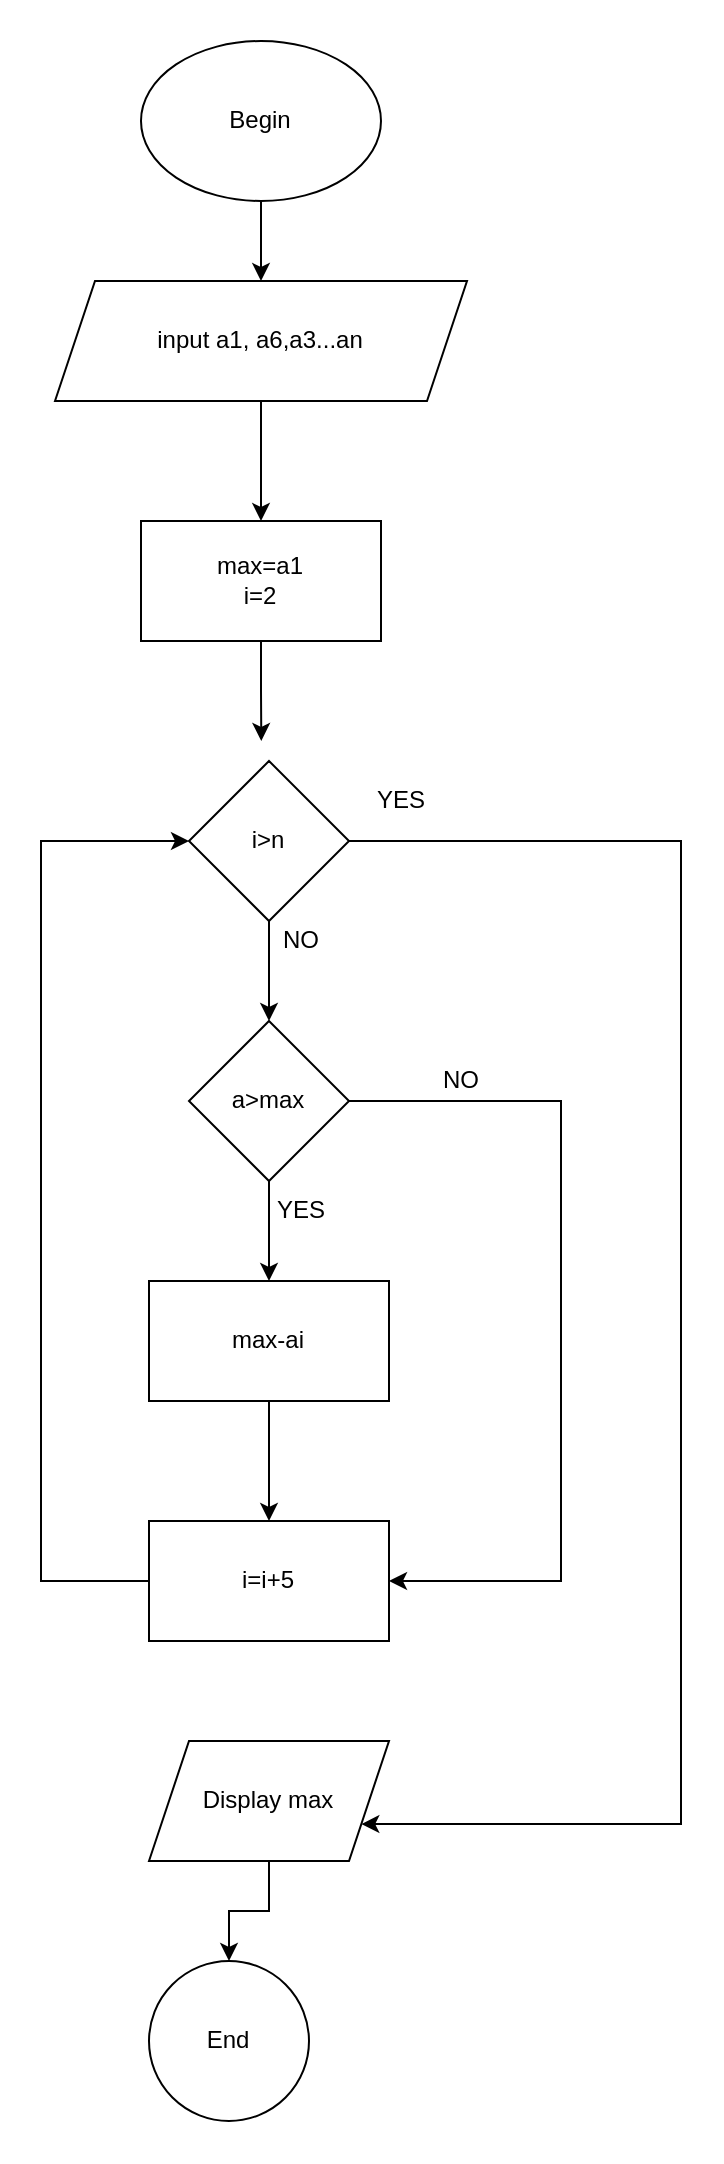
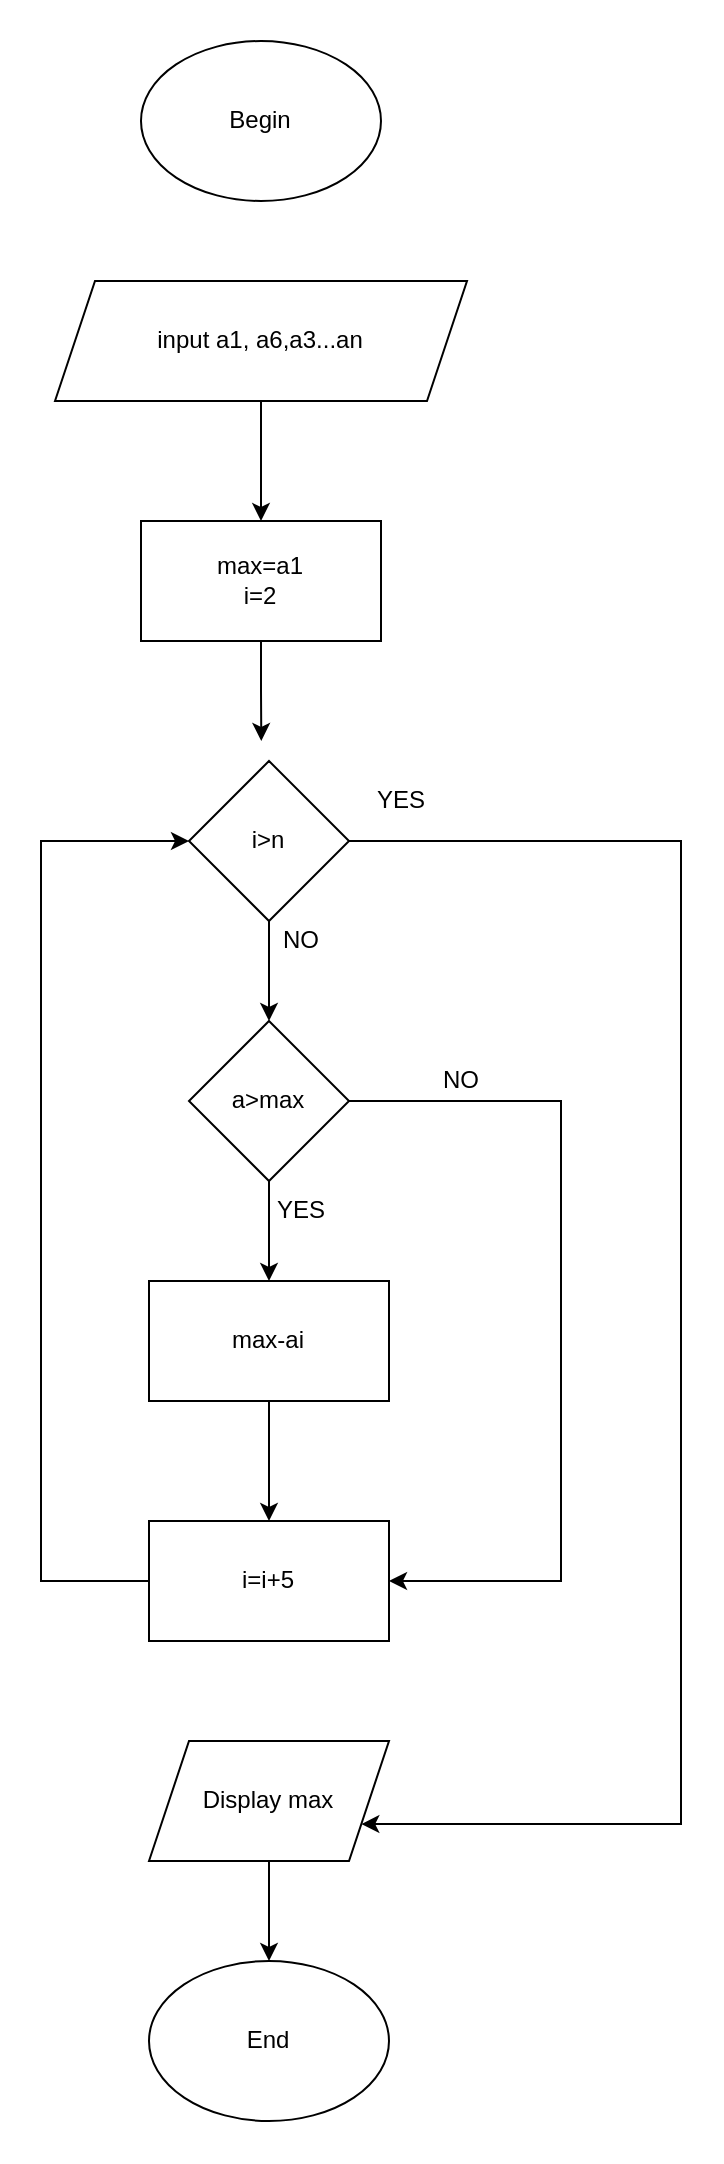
(261, 234) -> none
(229, 2041) -> (269, 2041)
